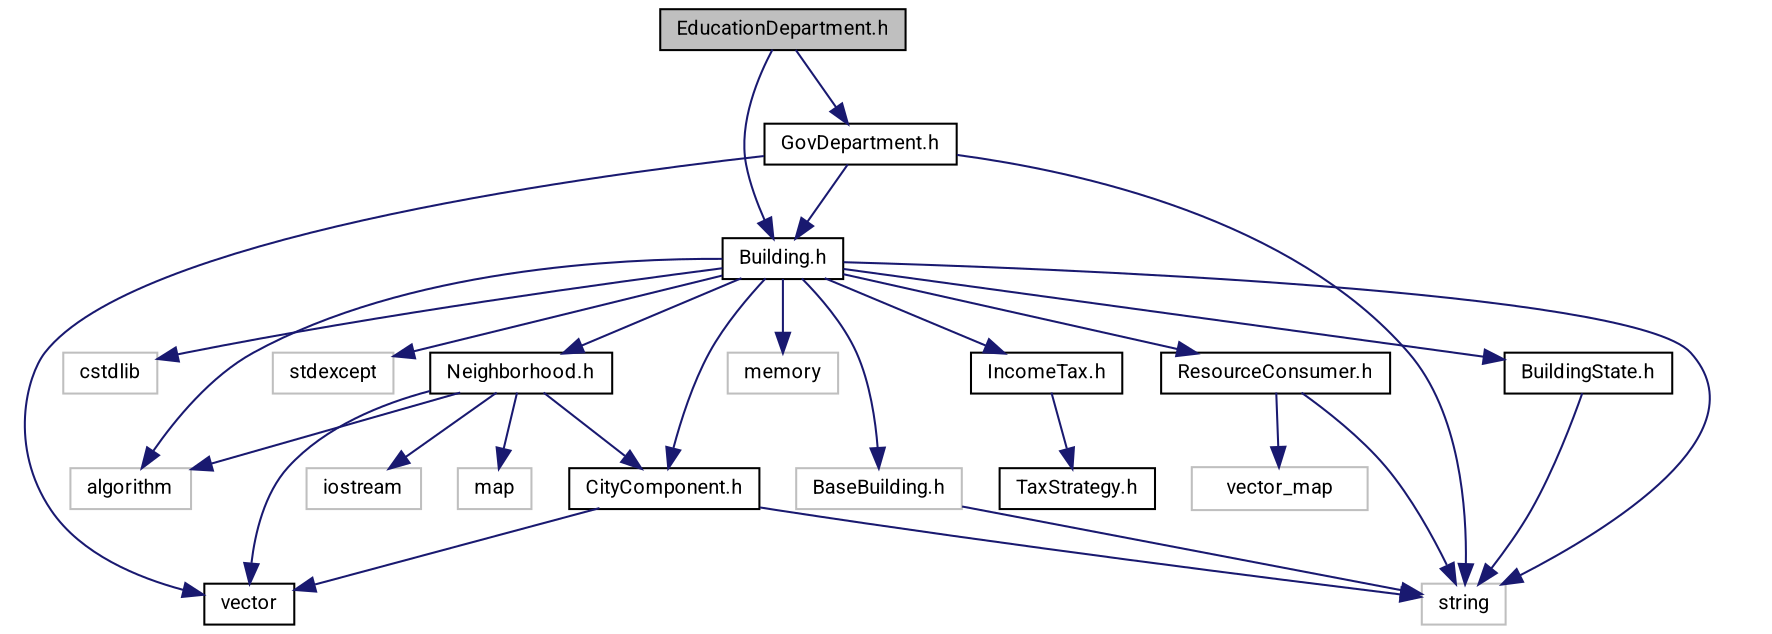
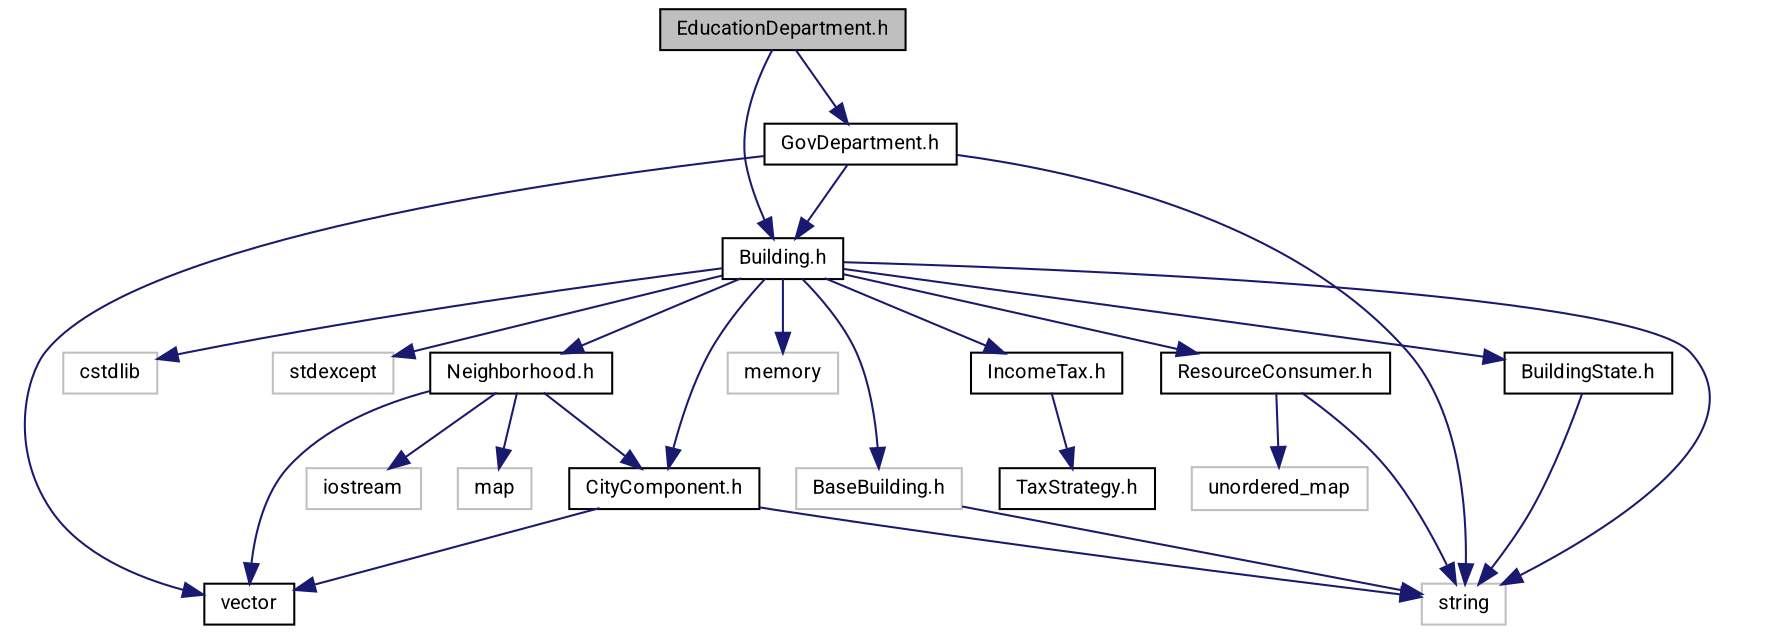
(131, 489) -> none
(1280, 489) -> (1280, 489)
